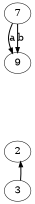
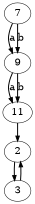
none -> (18, 112)
none -> (14, 169)
